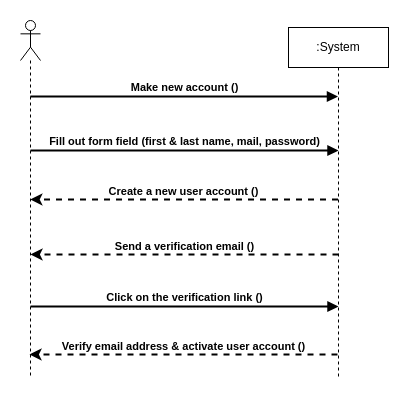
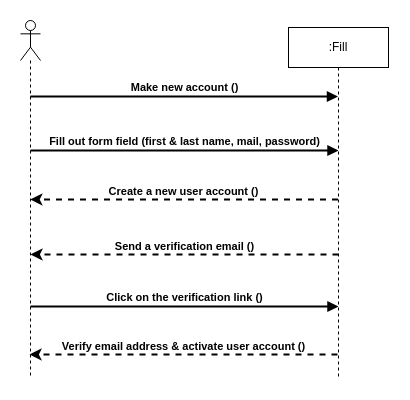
(339, 48) -> (339, 48)
